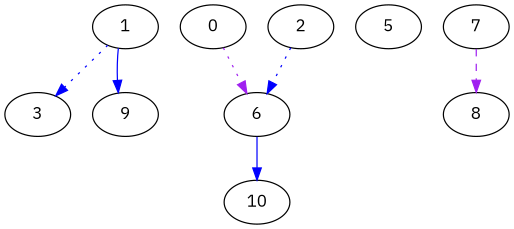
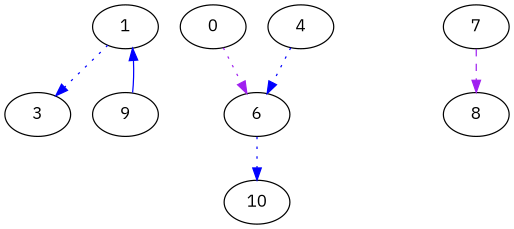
(301, 27) -> (301, 27)
(389, 27) -> none
(117, 64) -> (134, 77)
(257, 152) -> (257, 152)
